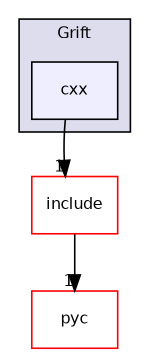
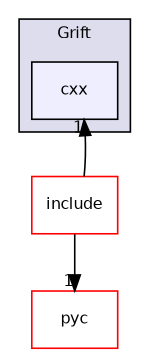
(64, 142) -> (85, 156)
